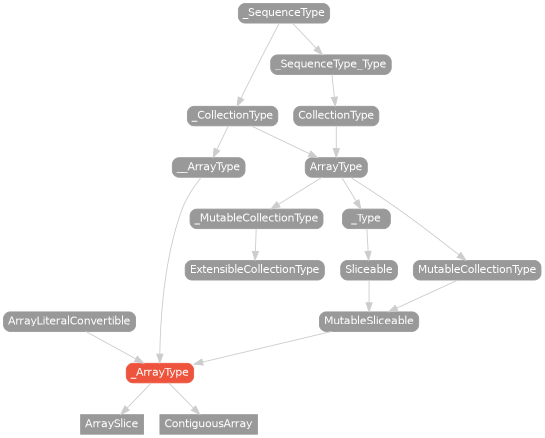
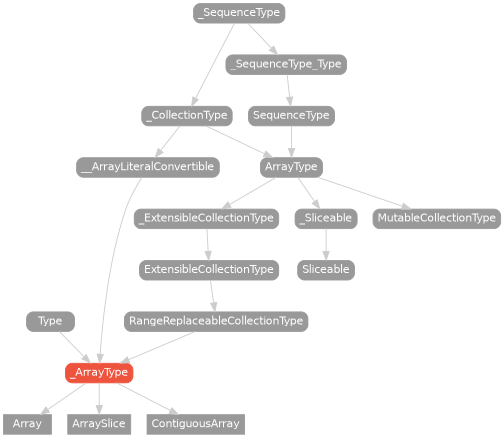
(336, 116) -> (292, 116)
(209, 167) -> (148, 167)
(257, 219) -> (206, 219)
(366, 219) -> (326, 219)
(70, 322) -> (51, 322)
none -> (216, 322)
(369, 322) -> none
none -> (27, 424)
